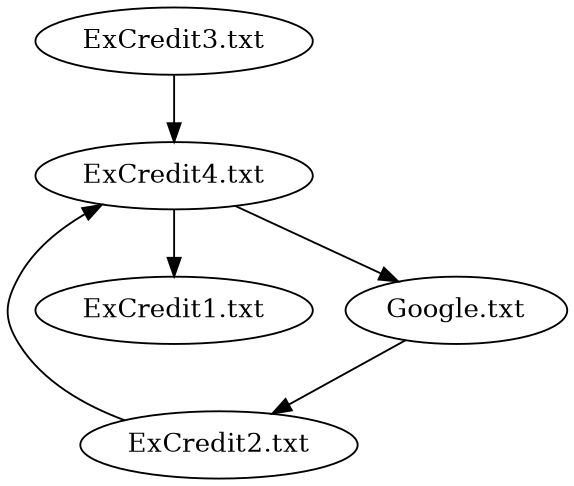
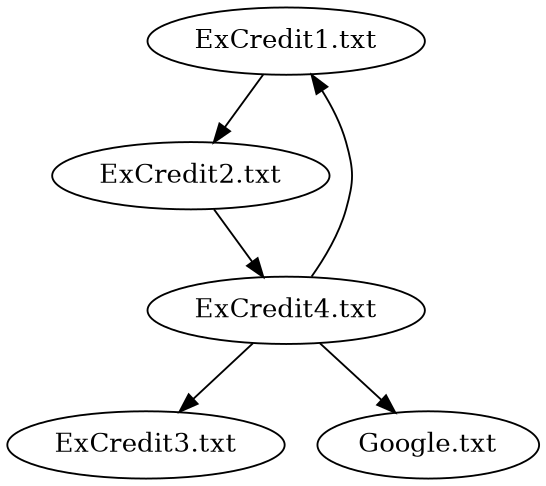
(174, 99) -> (223, 371)
(347, 372) -> (244, 101)
